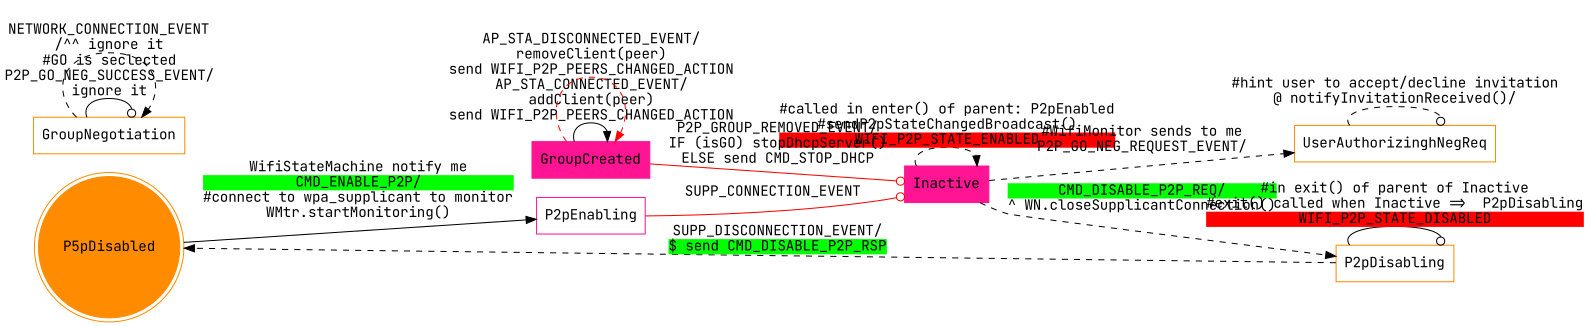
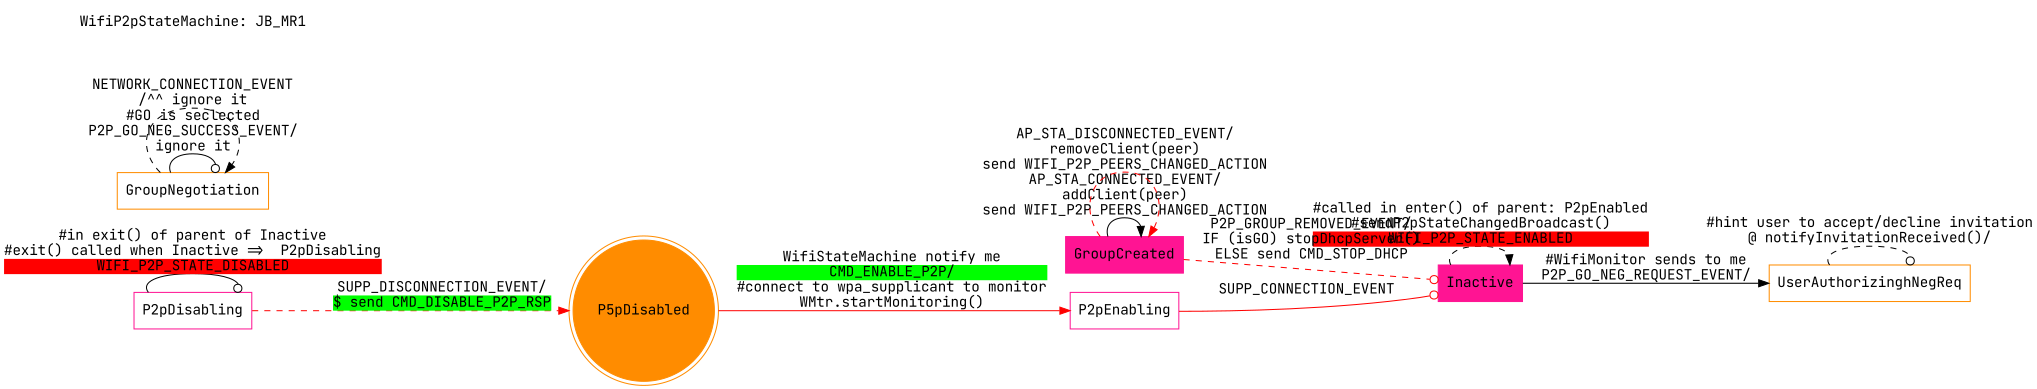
none -> (193, 22)
(1136, 167) -> (1641, 283)
(773, 172) -> (1307, 269)
(355, 231) -> (889, 311)
(1152, 233) -> none
(765, 256) -> (405, 311)
(1395, 263) -> (193, 311)
